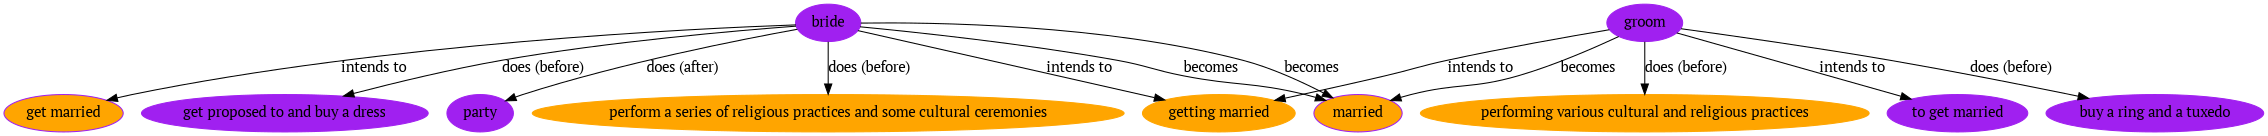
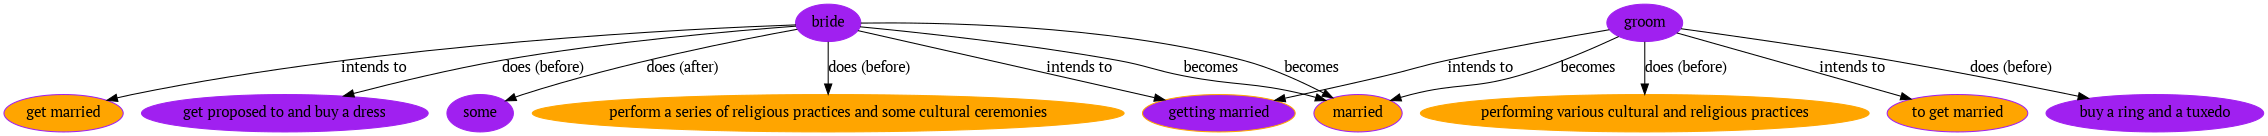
(480, 113) -> (480, 113)
(1219, 113) -> (1219, 113)
(1957, 113) -> (1957, 113)
